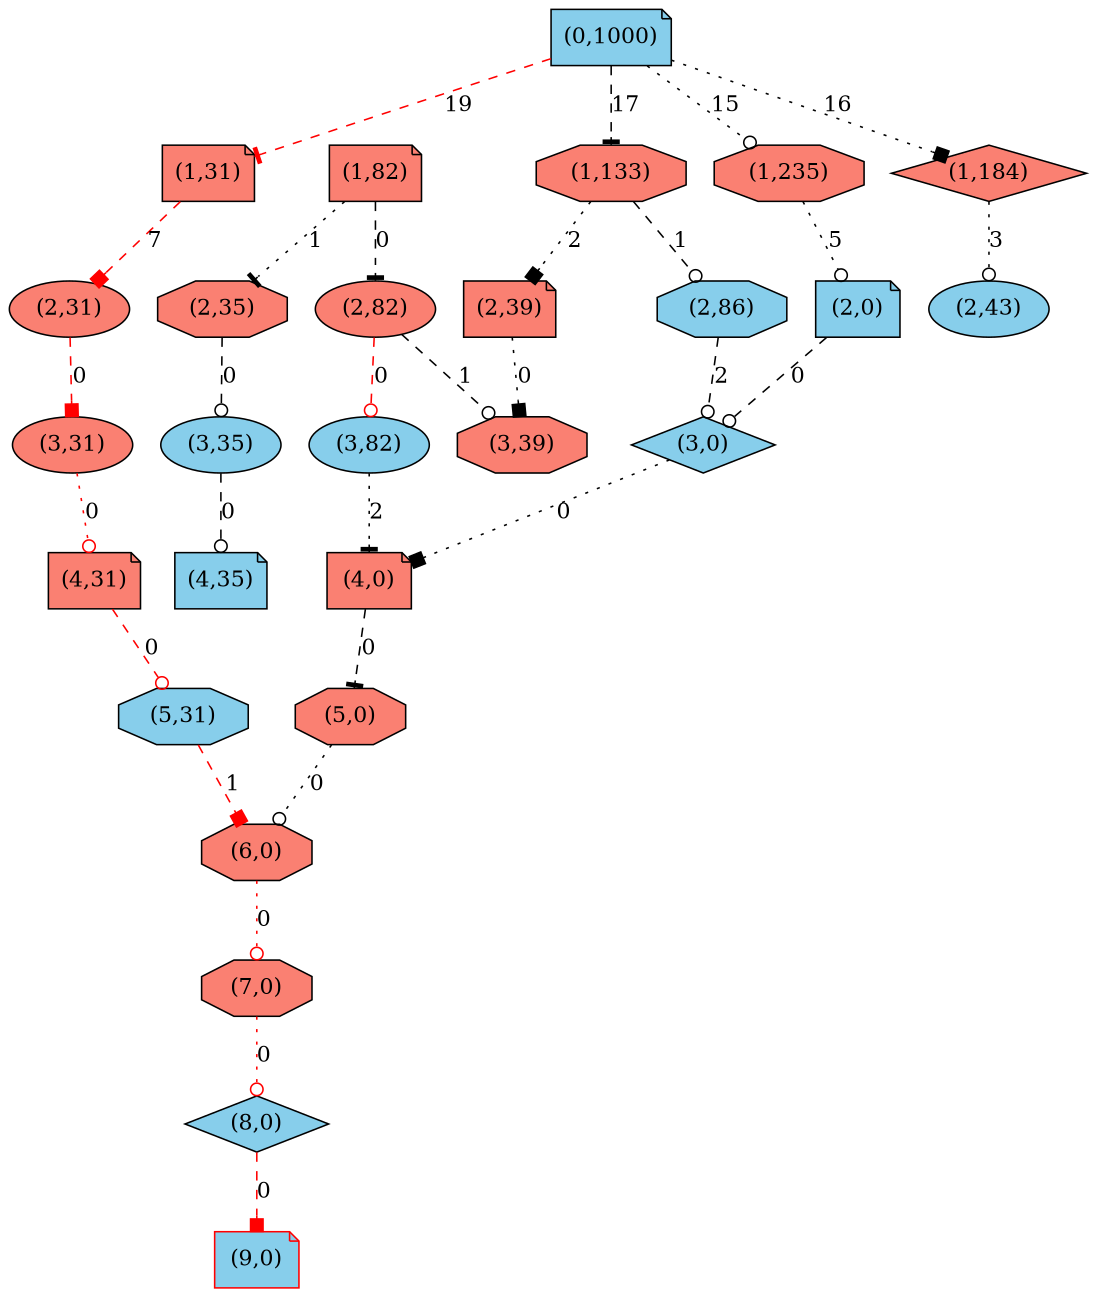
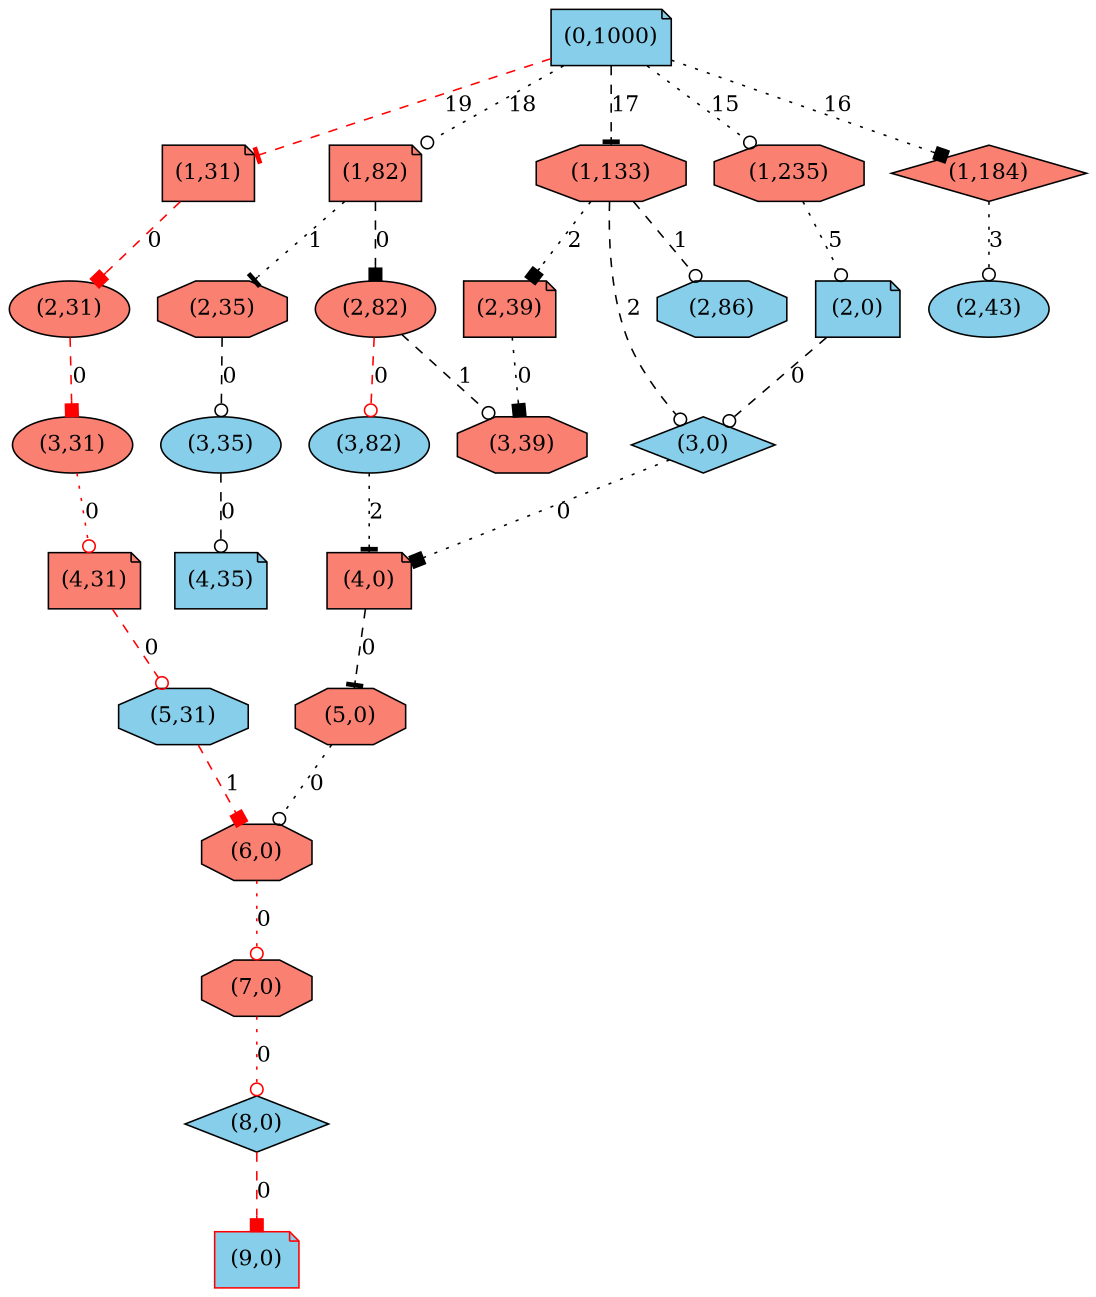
none -> (498, 103)
(375, 233) -> (375, 233)
(155, 241) -> (155, 241)
(713, 371) -> (620, 315)
